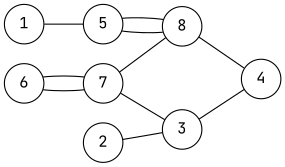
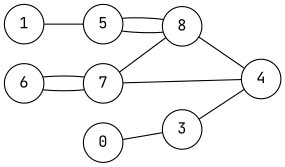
(143, 106) -> (182, 81)
(103, 143) -> (103, 143)
